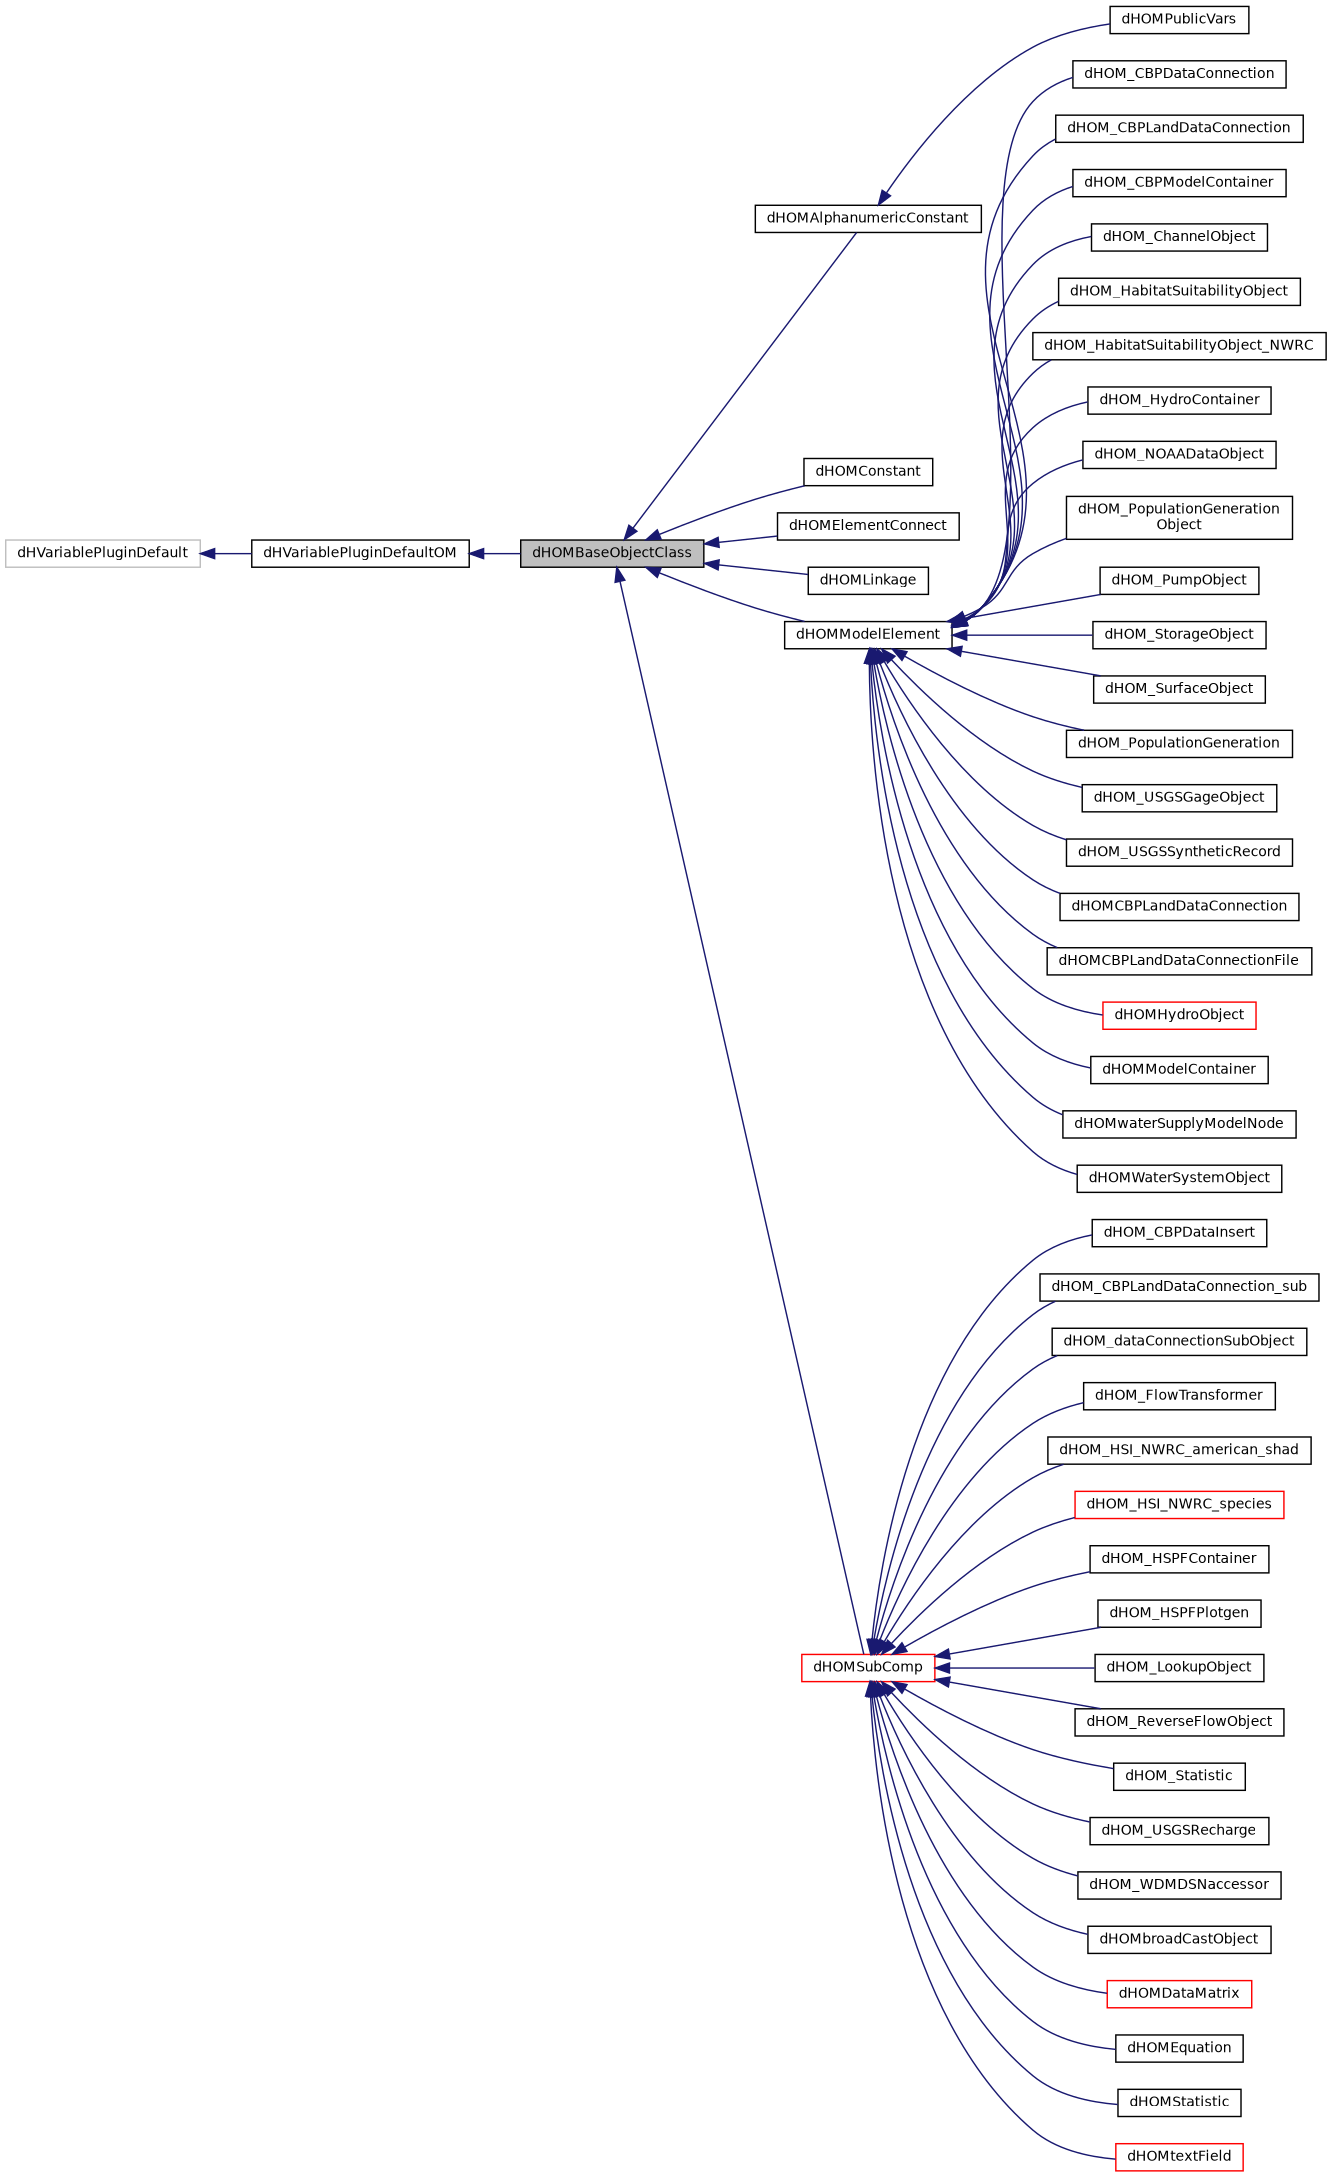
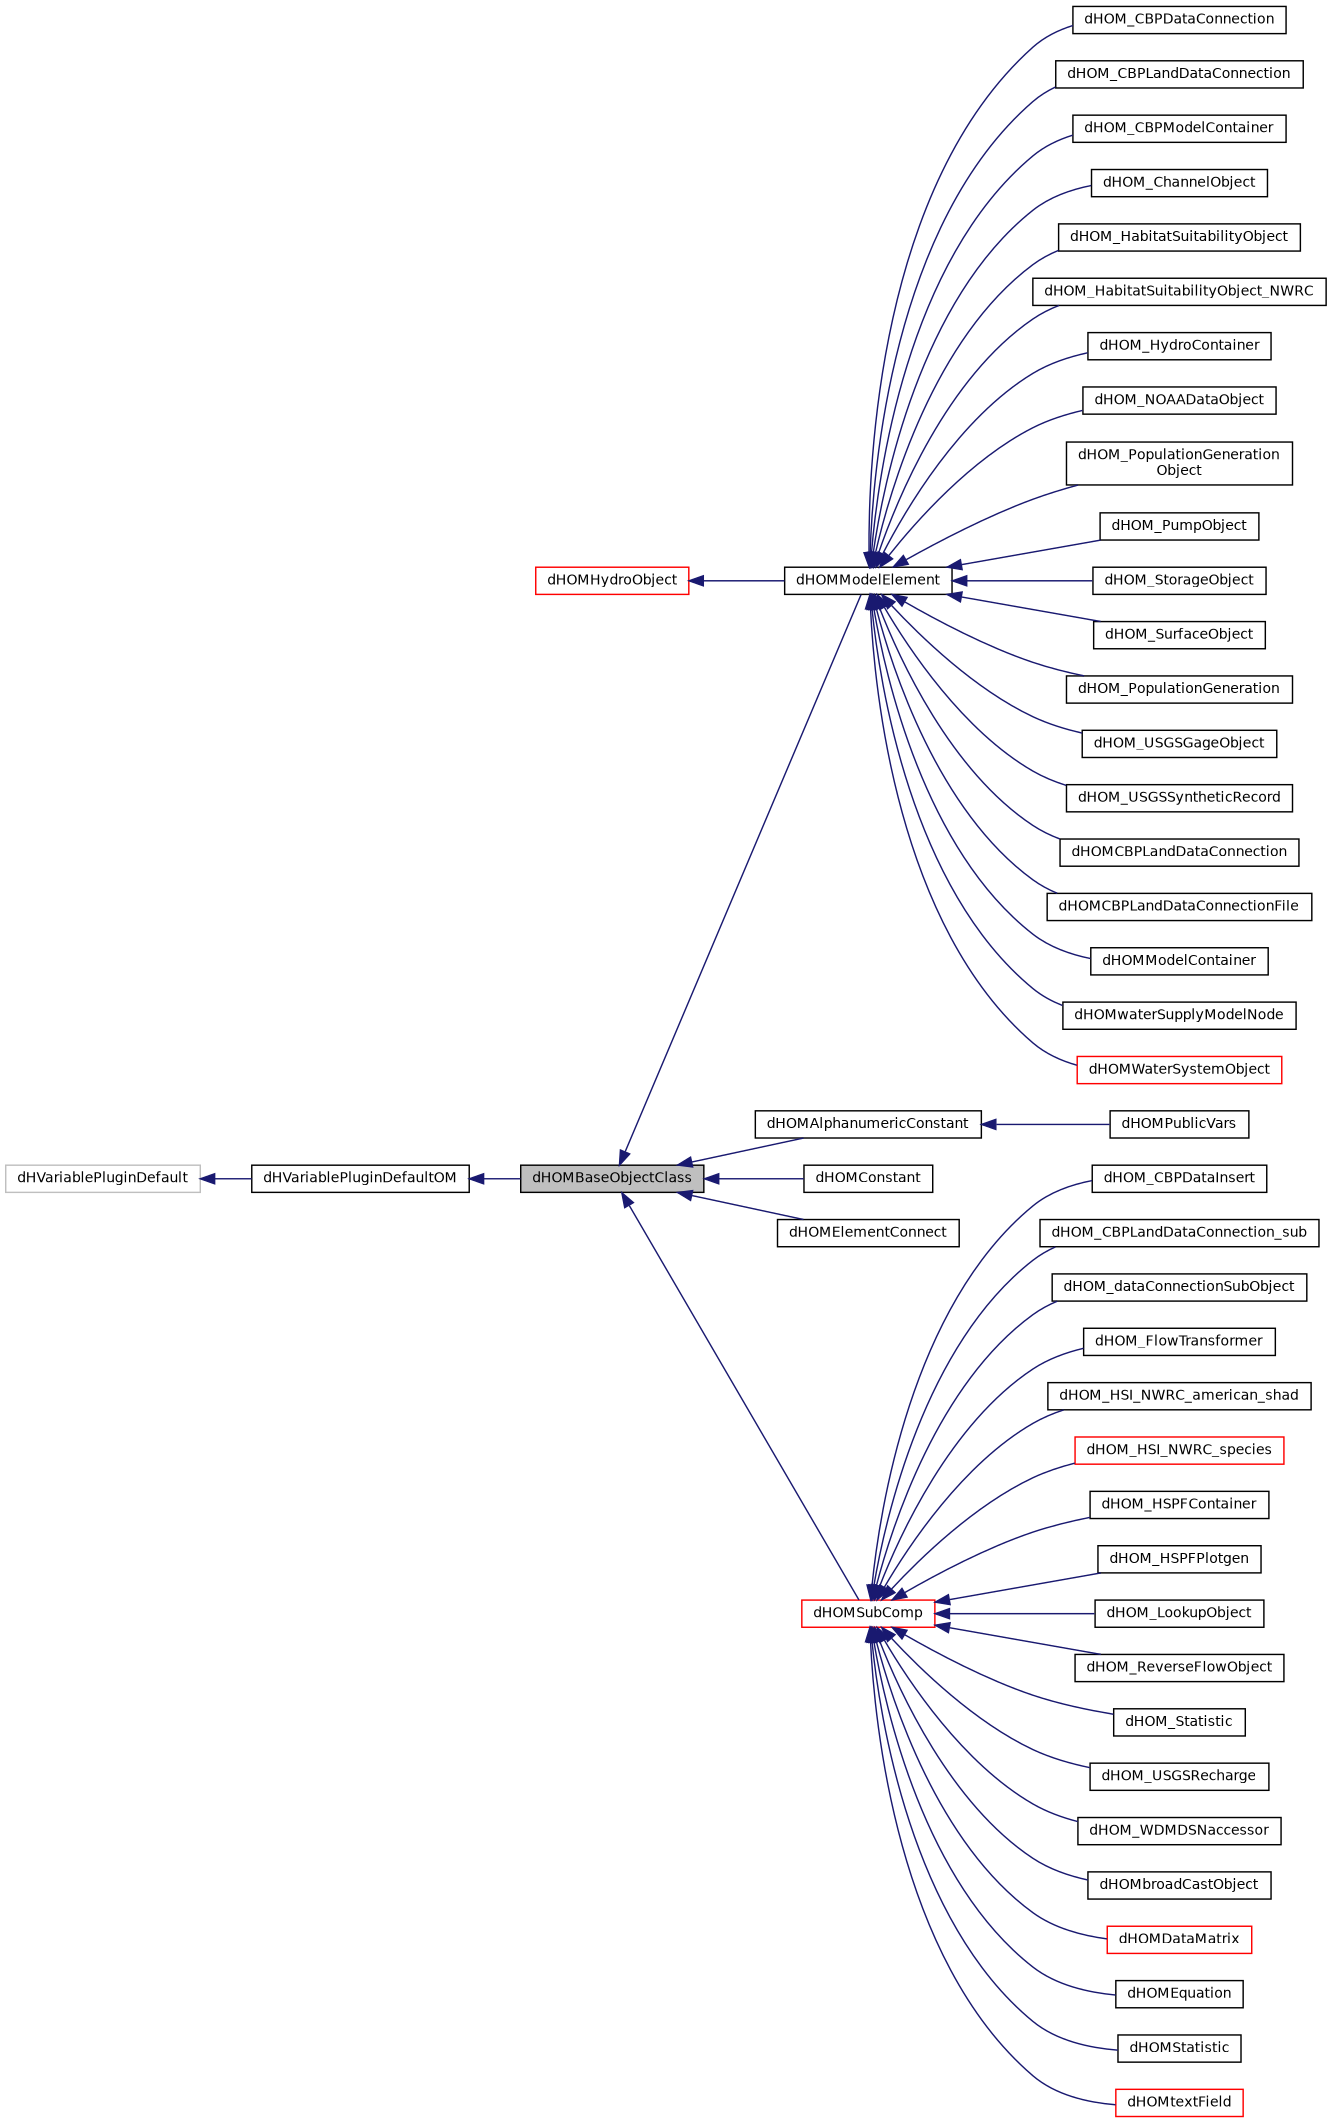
(868, 581) -> none
(942, 874) -> (744, 581)
(1179, 1179) -> (1179, 1070)
